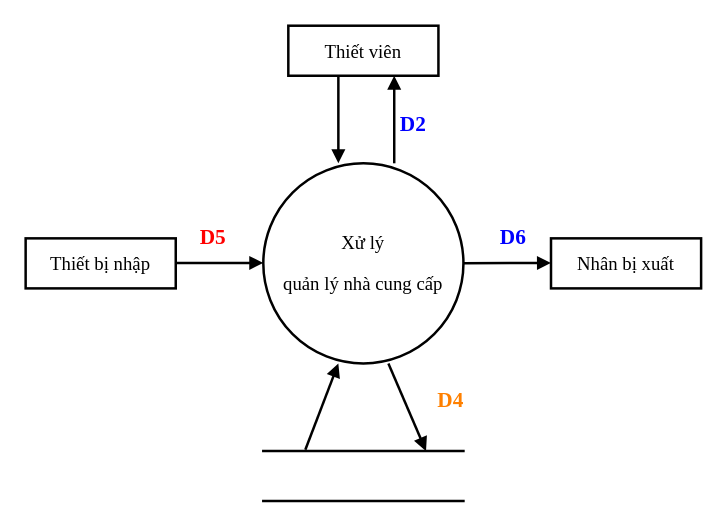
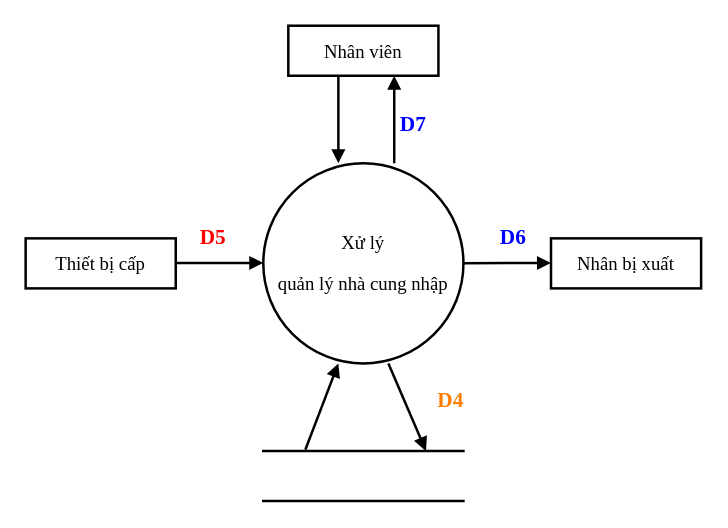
(363, 51) -> (363, 51)
(413, 126) -> (413, 126)
(101, 263) -> (101, 263)
(363, 263) -> (363, 263)
